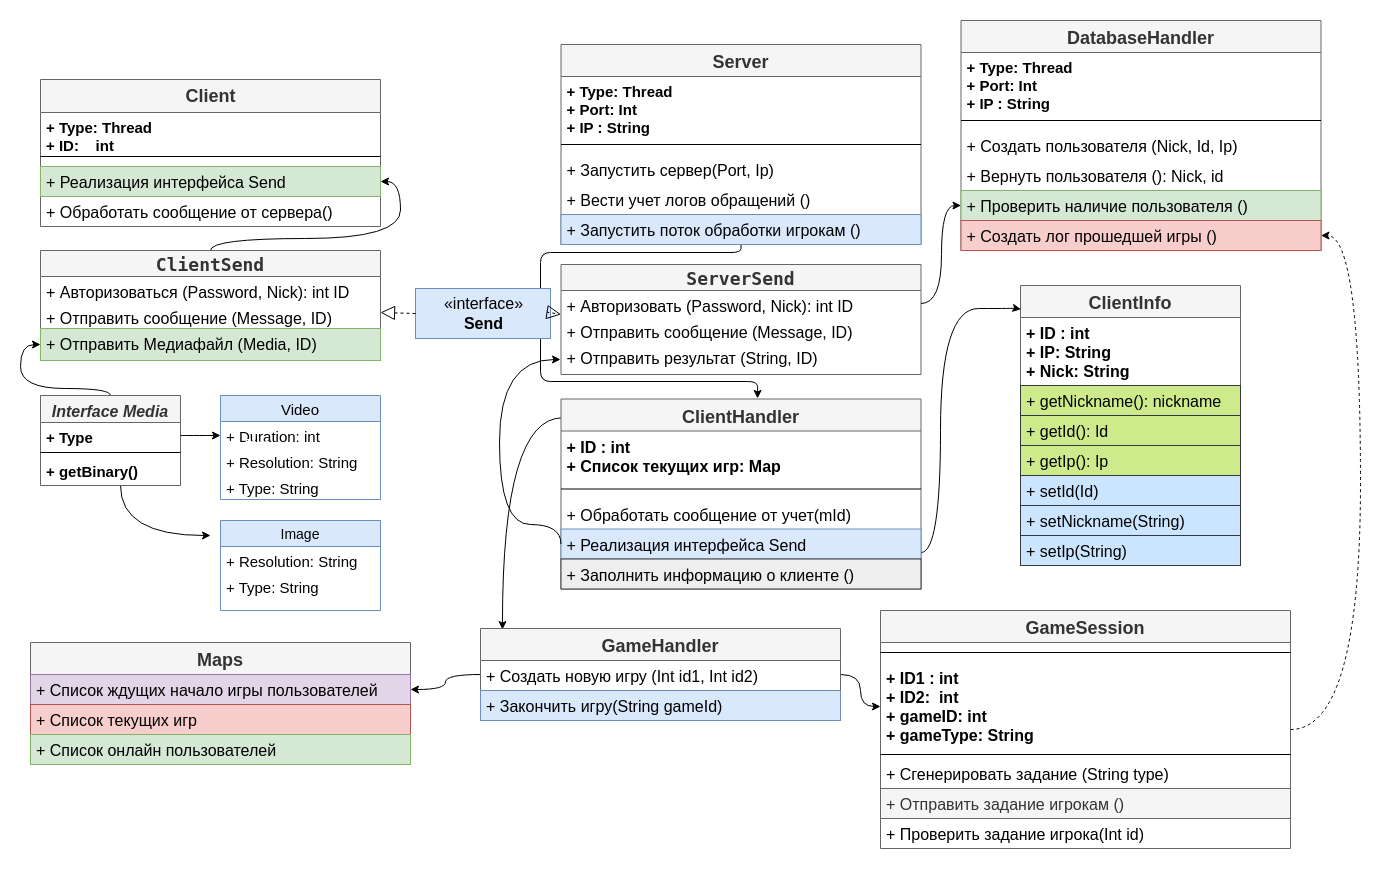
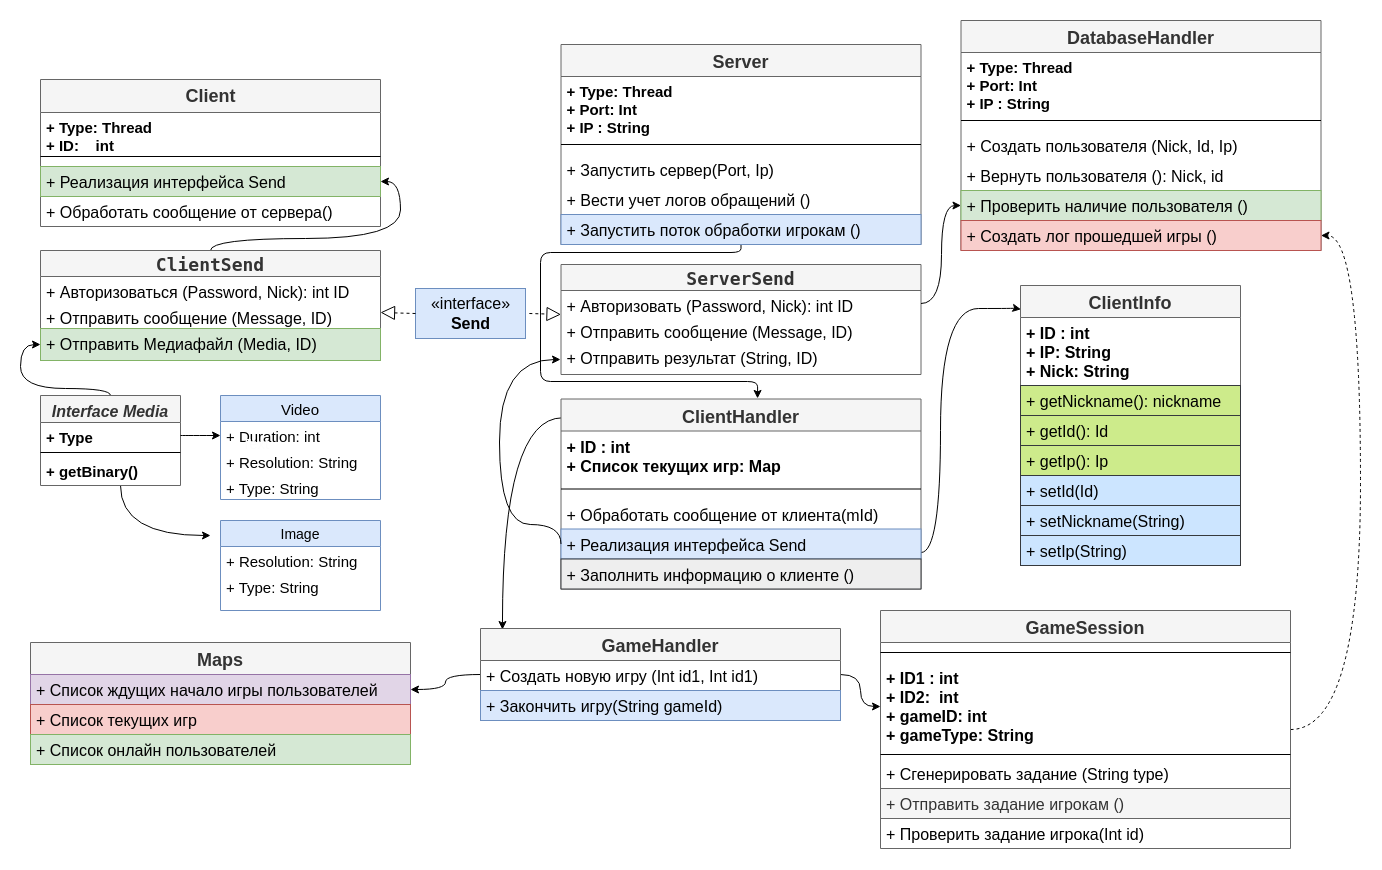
(483, 314) -> (471, 314)
(715, 515) -> (728, 515)
(640, 677) -> (640, 677)
